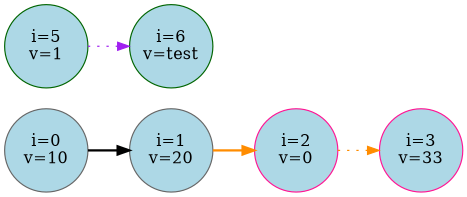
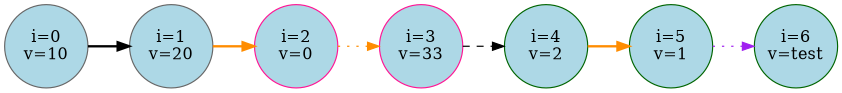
none -> (546, 46)
